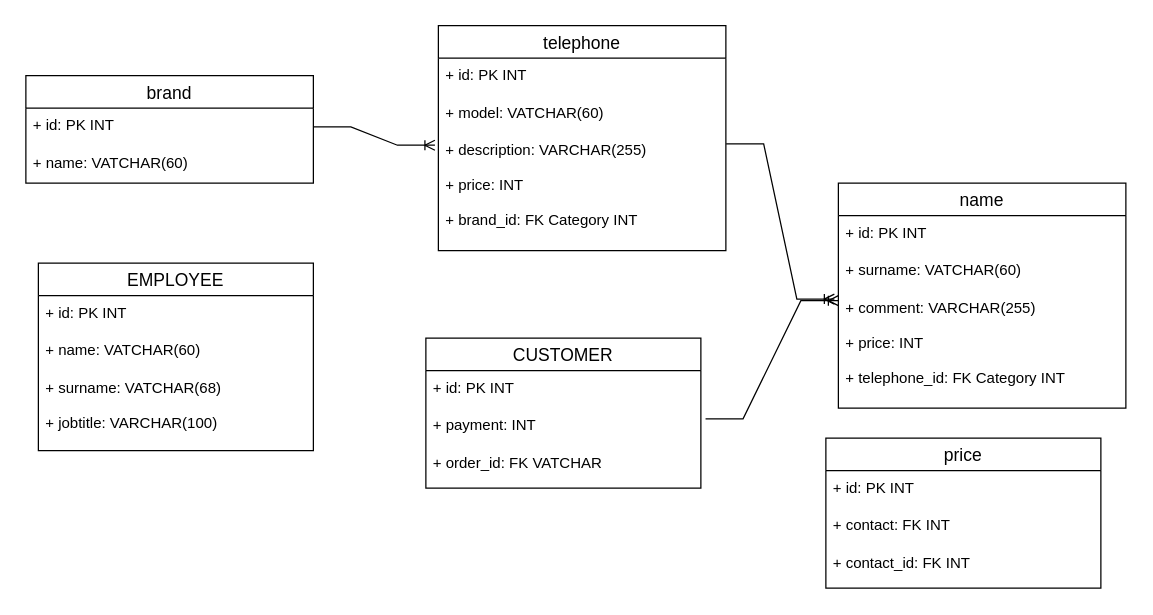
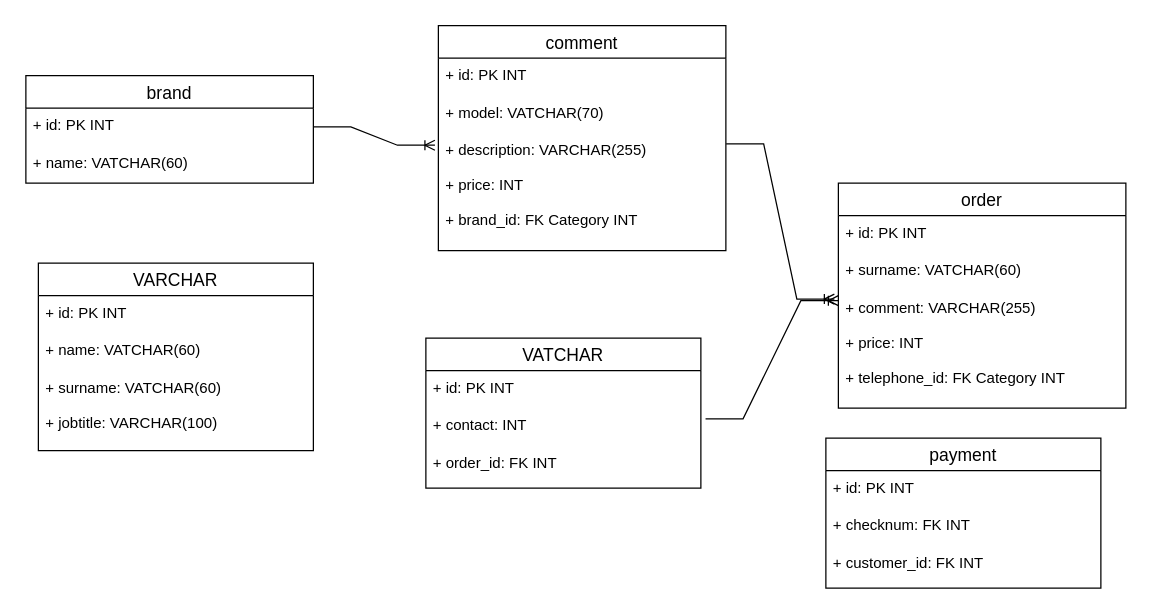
(581, 43) -> (581, 43)
(521, 113) -> (521, 113)
(981, 200) -> (981, 200)
(175, 280) -> (175, 280)
(563, 355) -> (563, 355)
(132, 388) -> (132, 388)
(485, 425) -> (485, 425)
(963, 455) -> (963, 455)
(515, 463) -> (498, 463)
(896, 525) -> (900, 525)
(907, 563) -> (911, 563)
